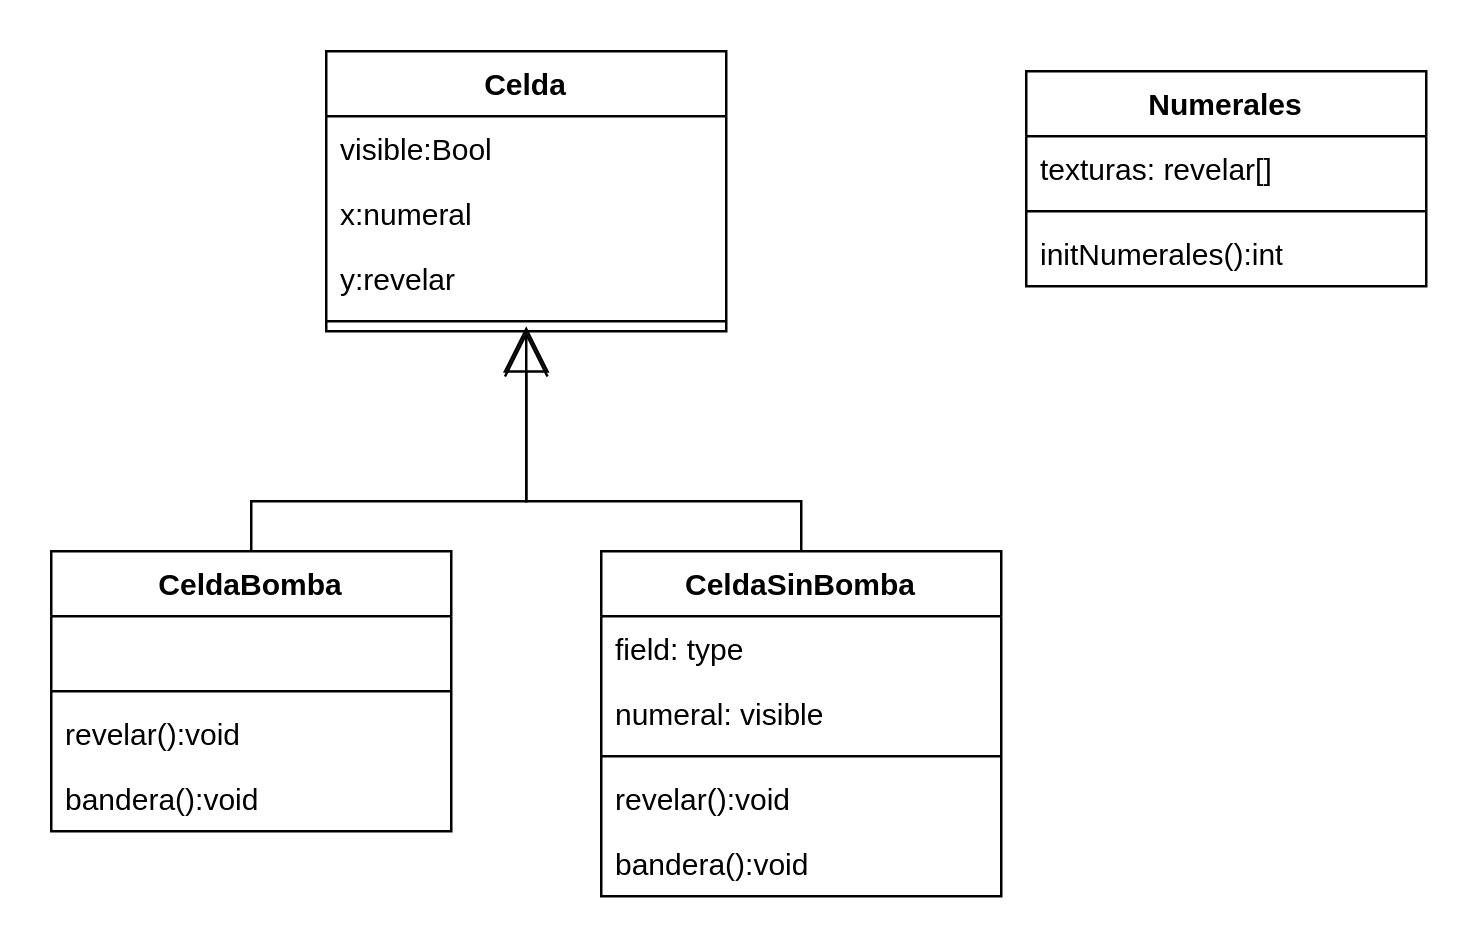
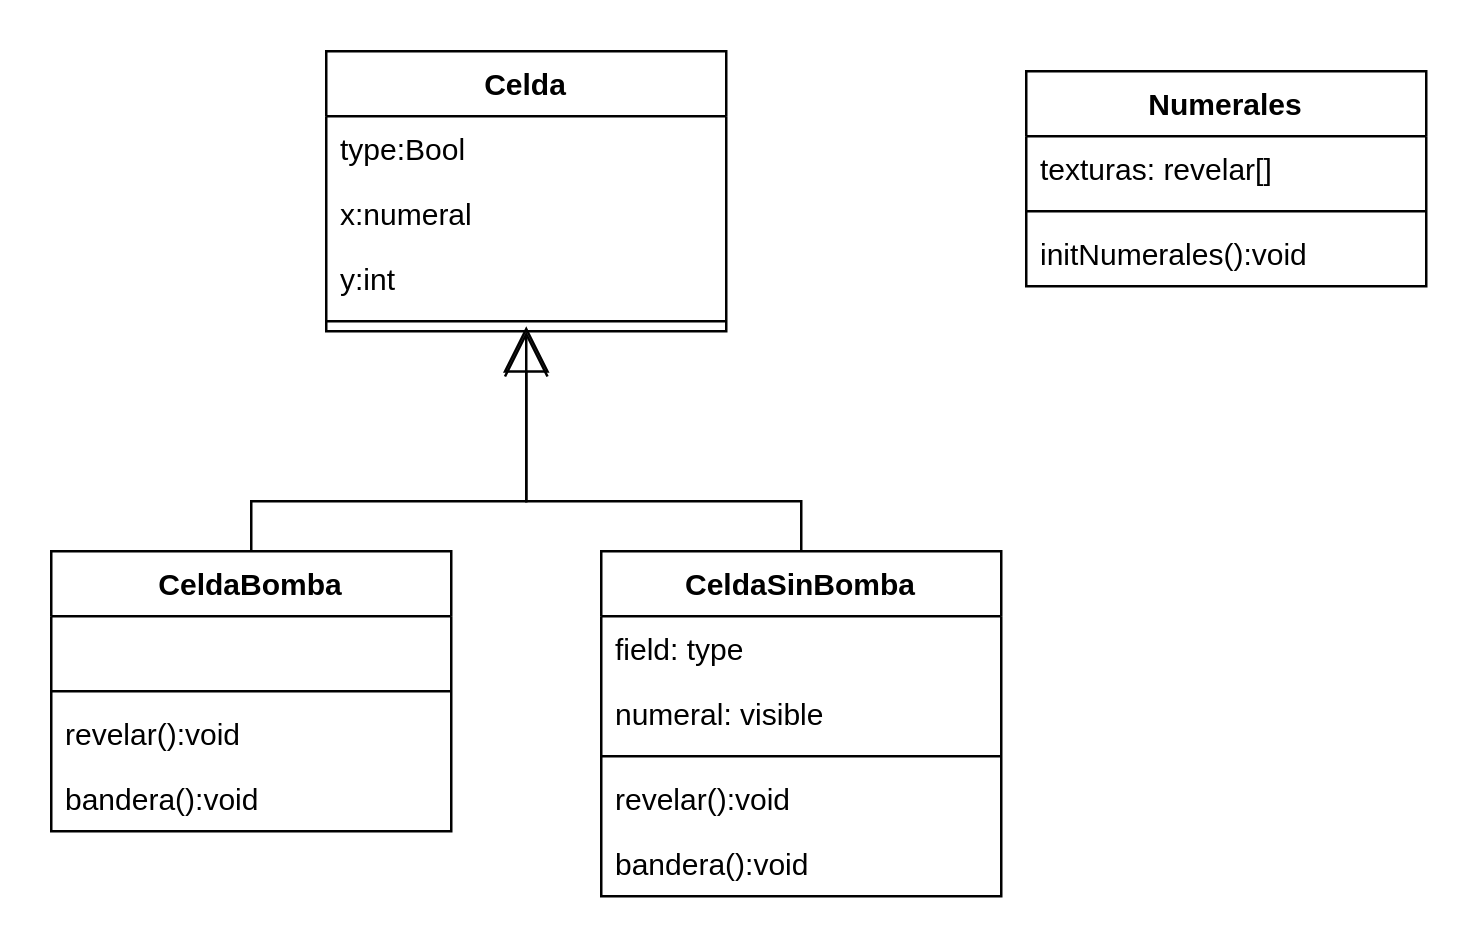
(423, 152) -> (409, 152)
(1181, 257) -> (1190, 257)
(409, 282) -> (375, 282)
